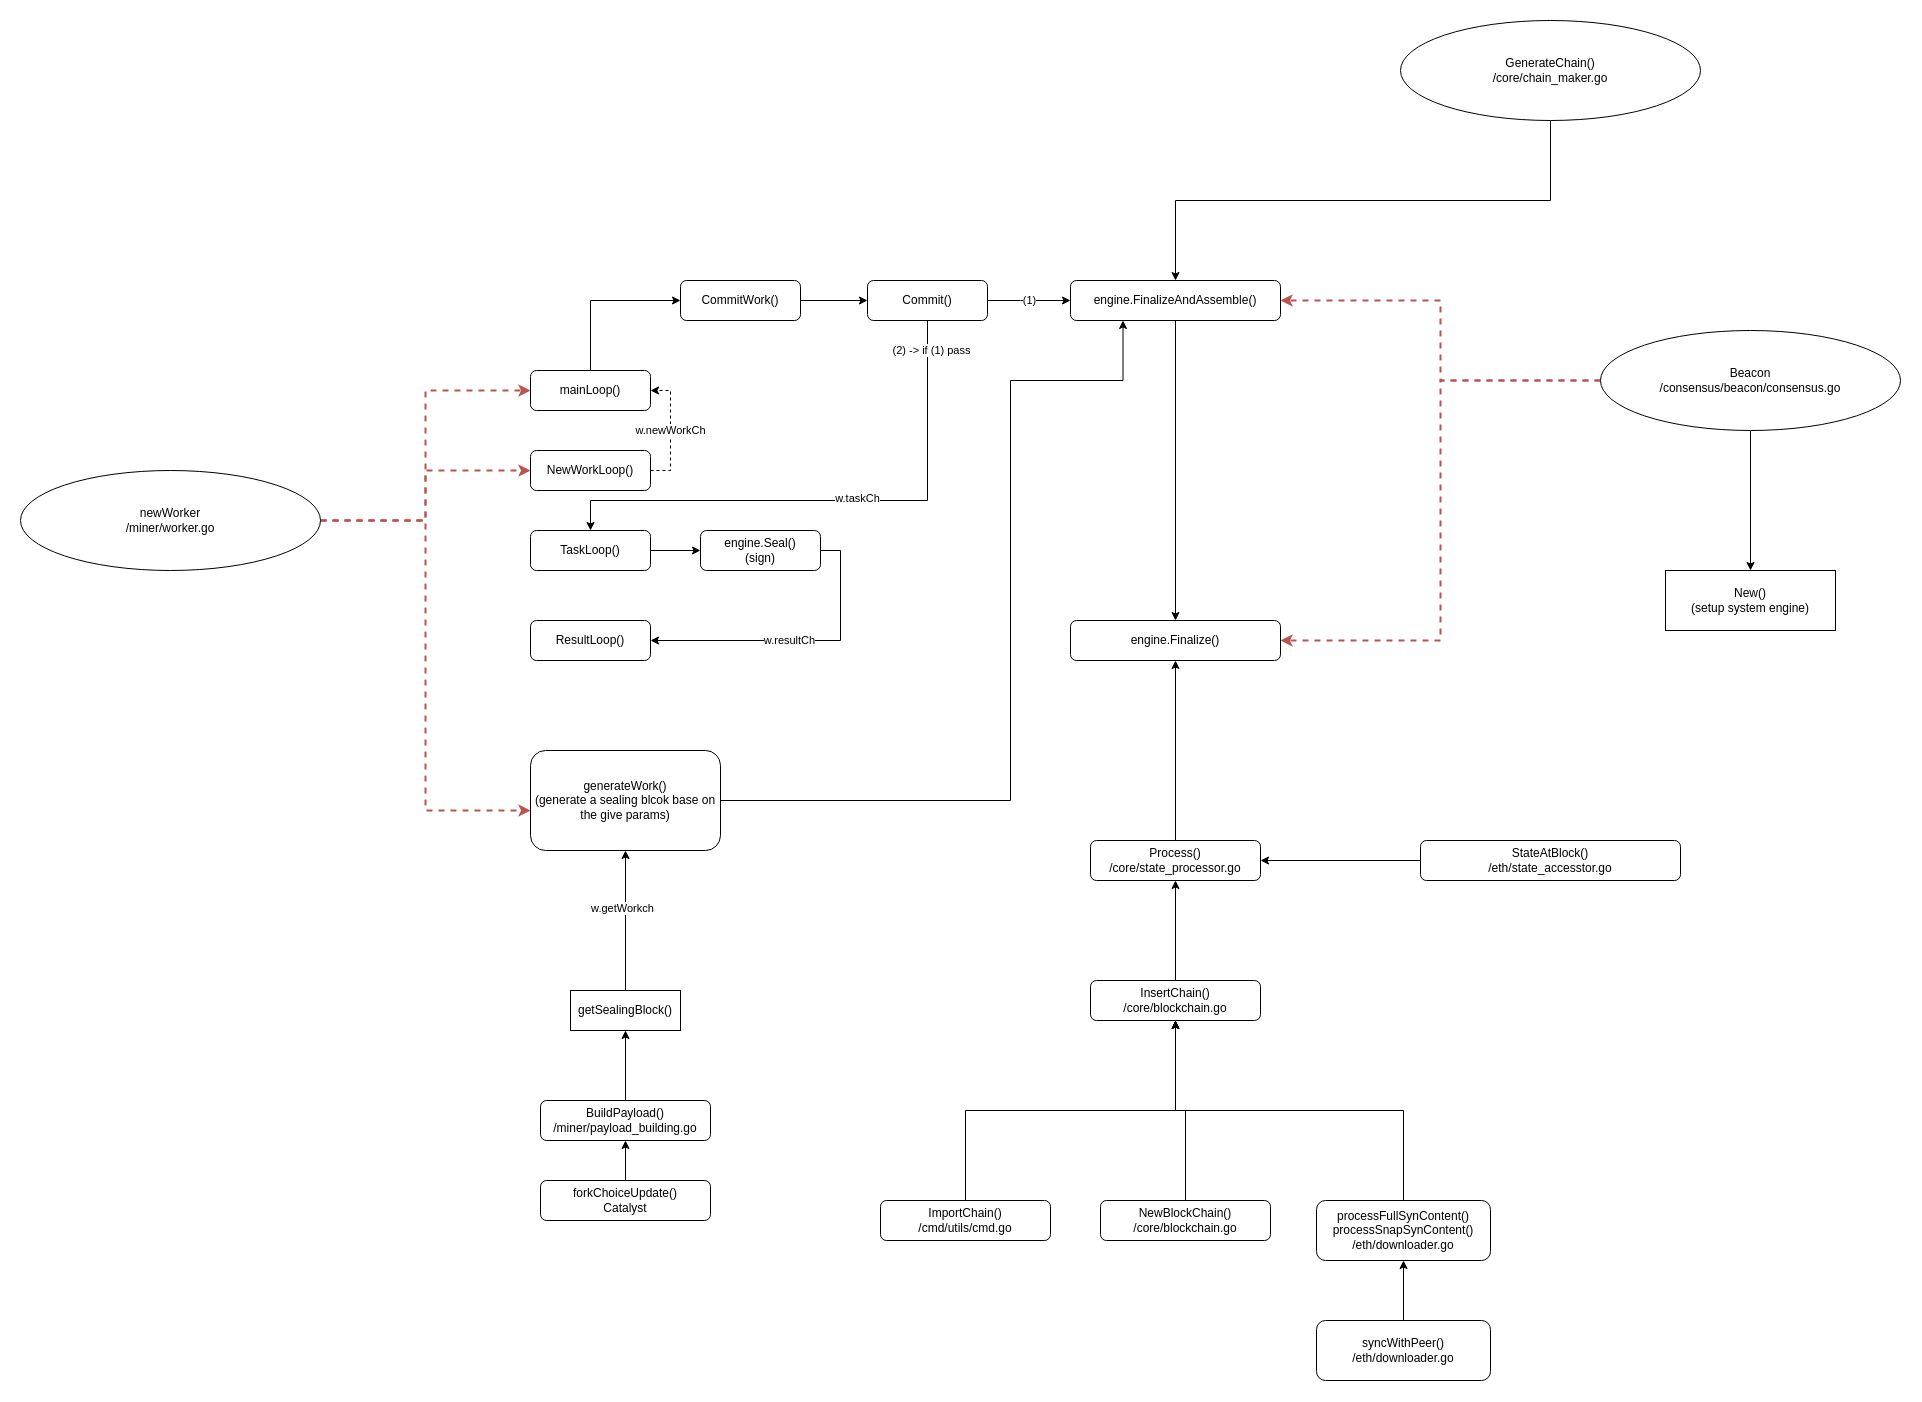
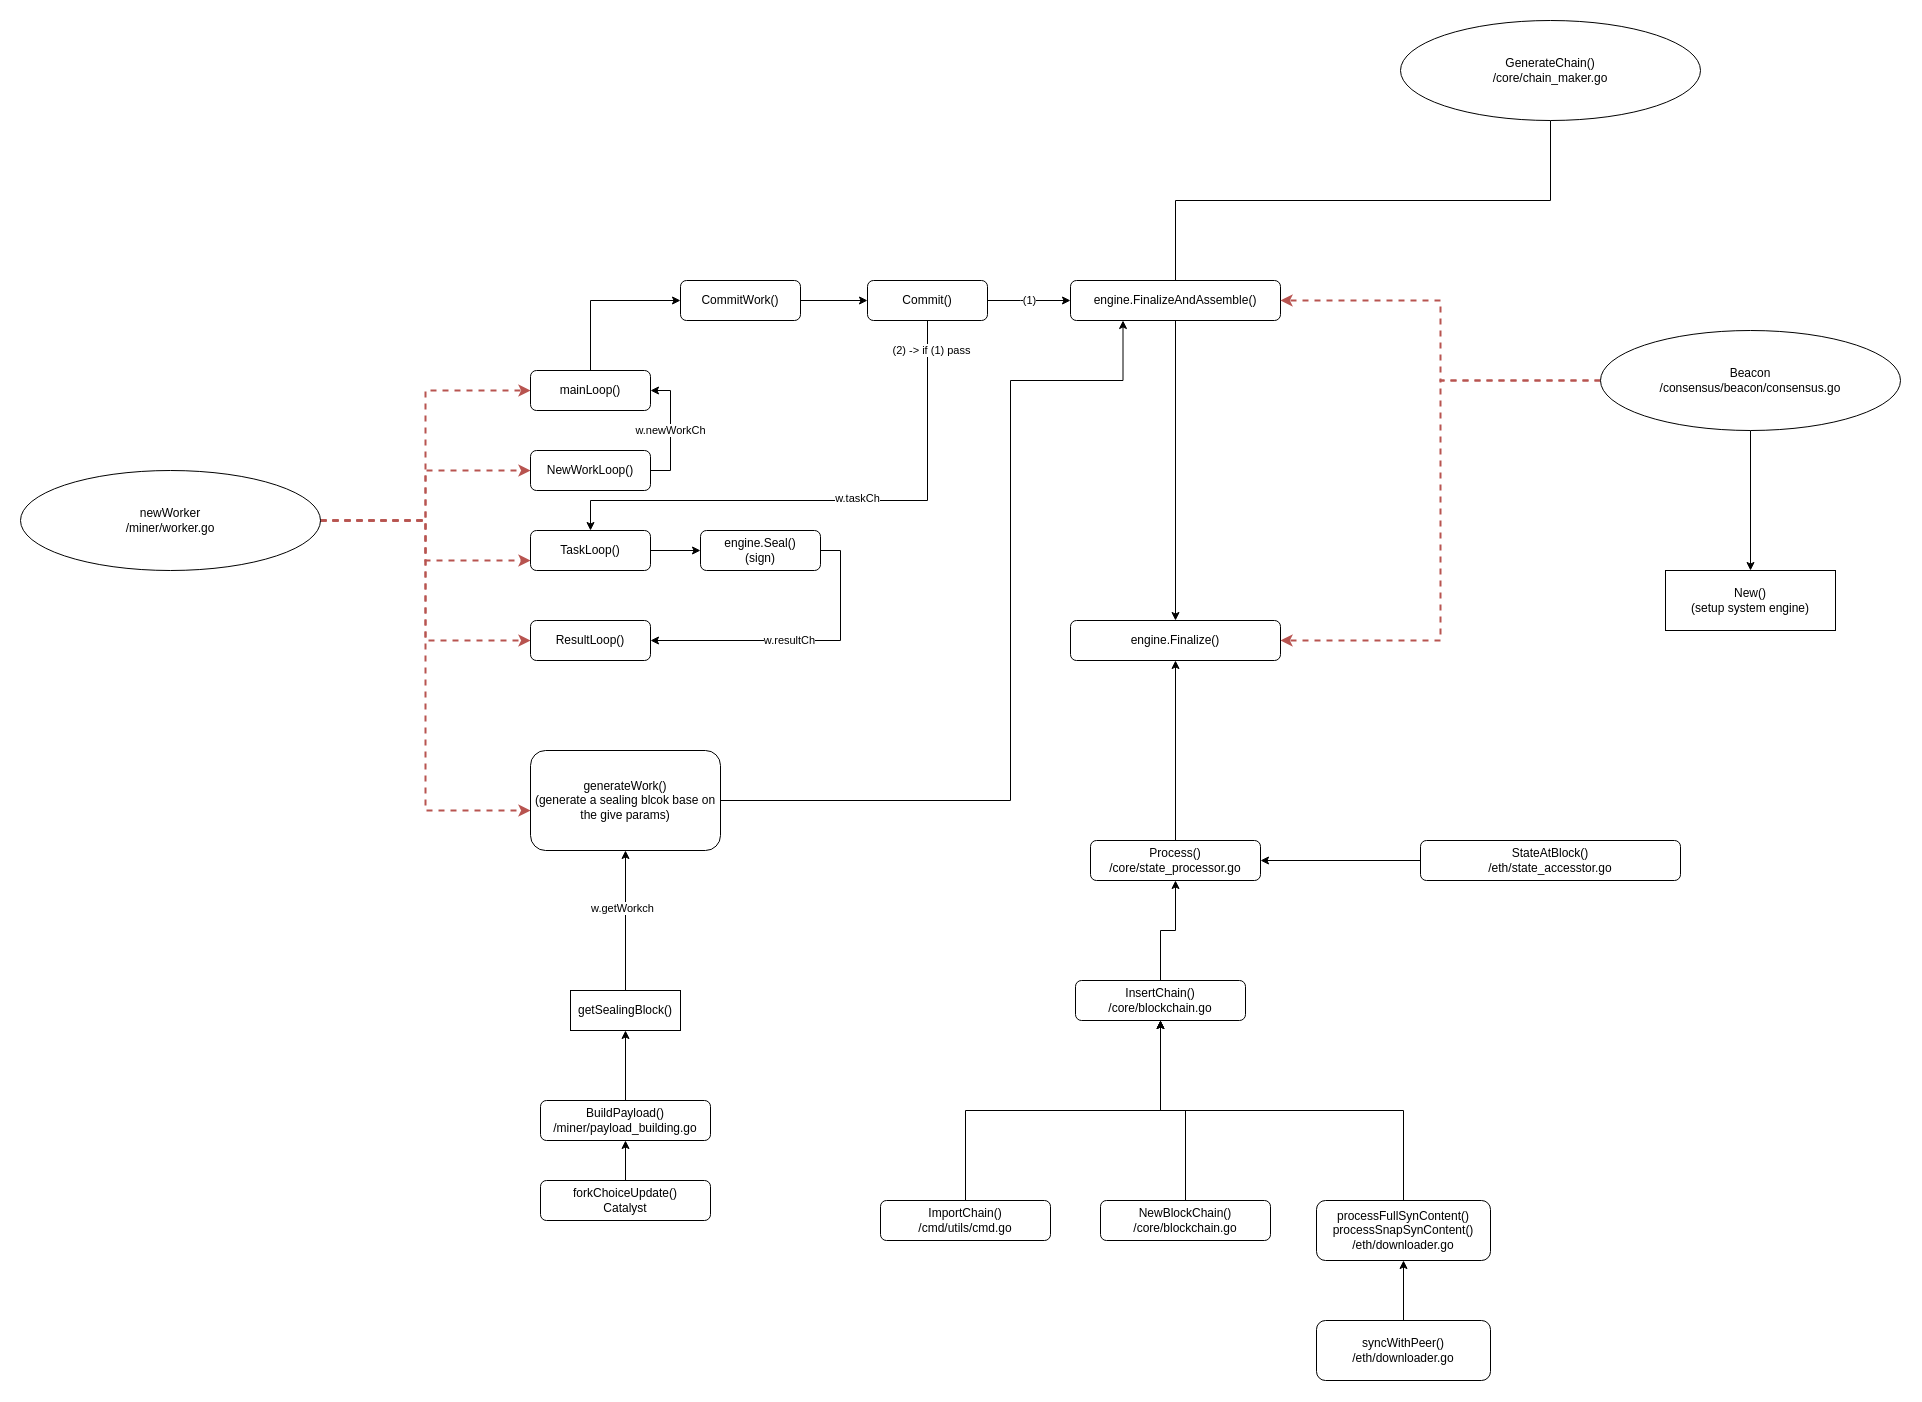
(1176, 272) -> (1176, 274)
(671, 463) -> (671, 463)
none -> (474, 561)
none -> (475, 641)
(1176, 1001) -> (1161, 1001)
